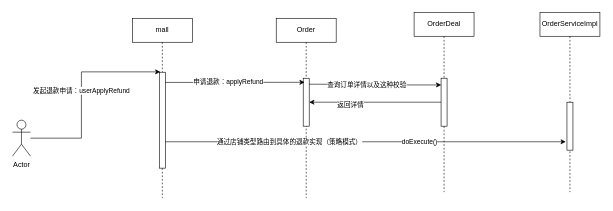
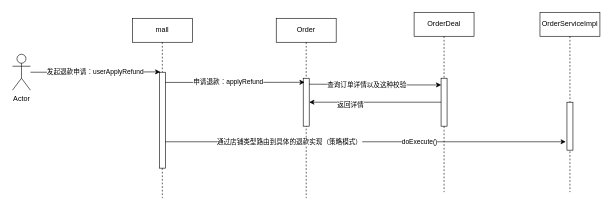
(21, 138) -> (21, 72)
